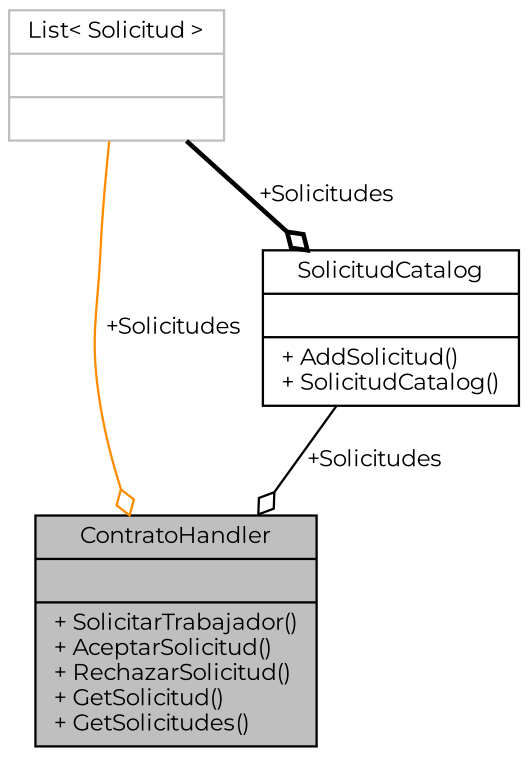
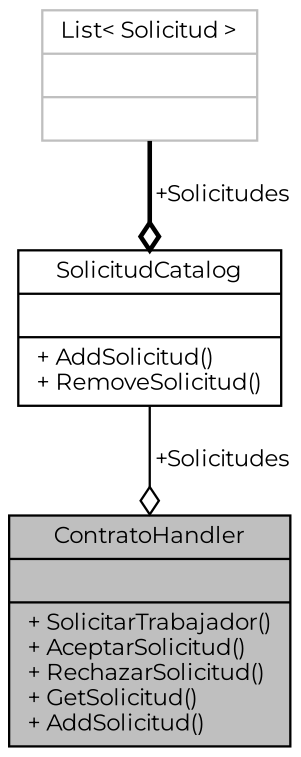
(96, 316) -> none
(391, 383) -> (150, 383)
(152, 724) -> (117, 724)
